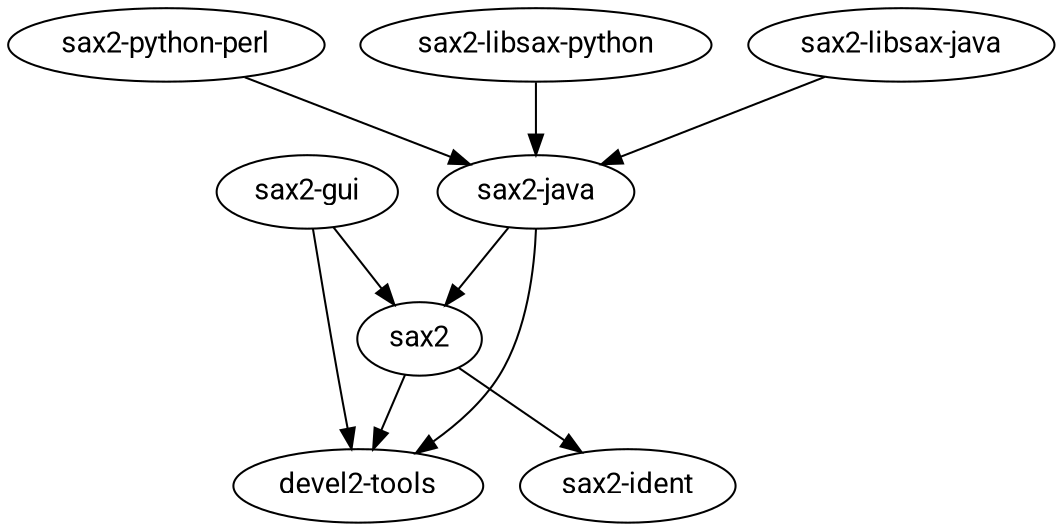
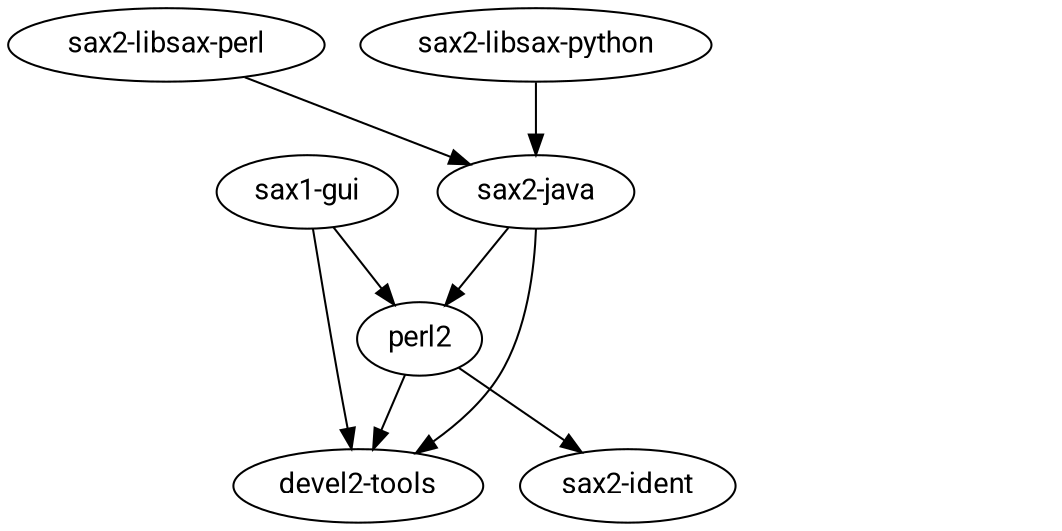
(166, 45) -> (166, 45)
(901, 45) -> none
(307, 192) -> (307, 192)
(420, 339) -> (420, 339)
